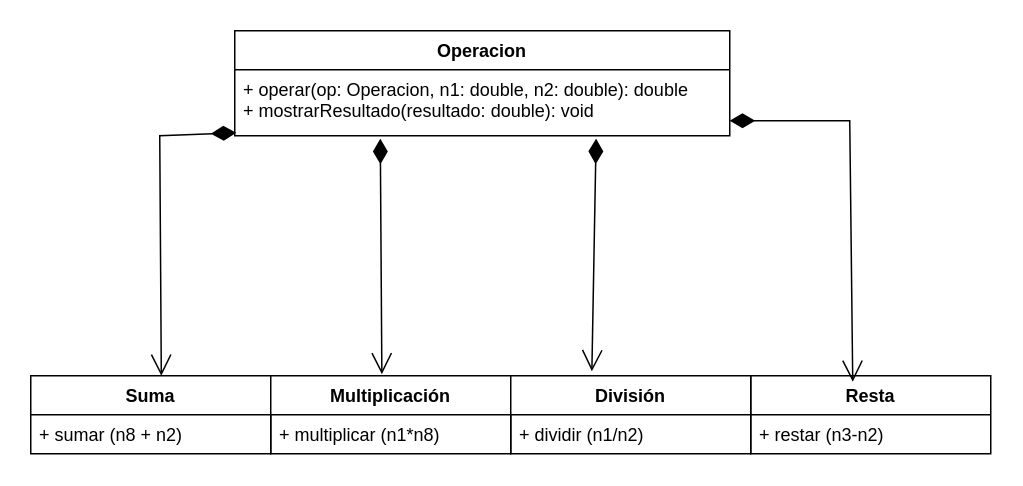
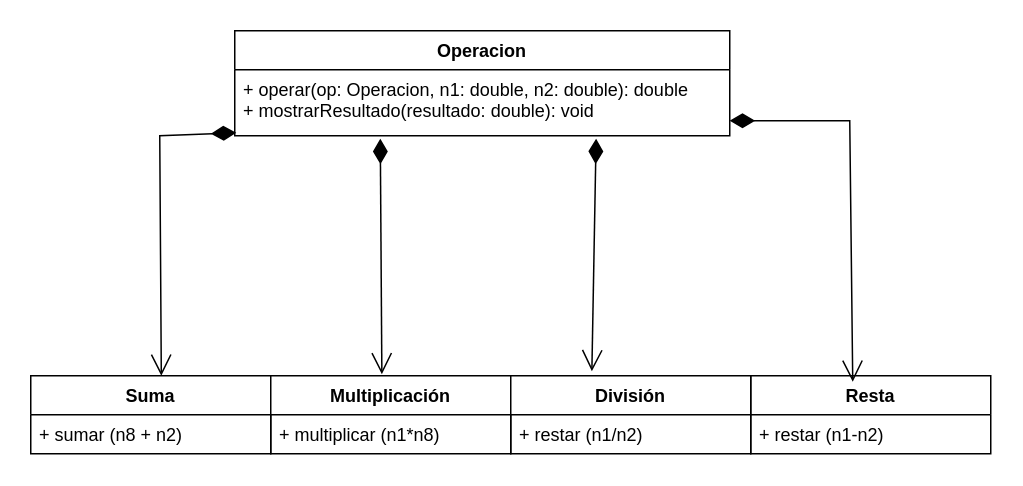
(594, 436) -> (596, 436)
(836, 436) -> (836, 436)
